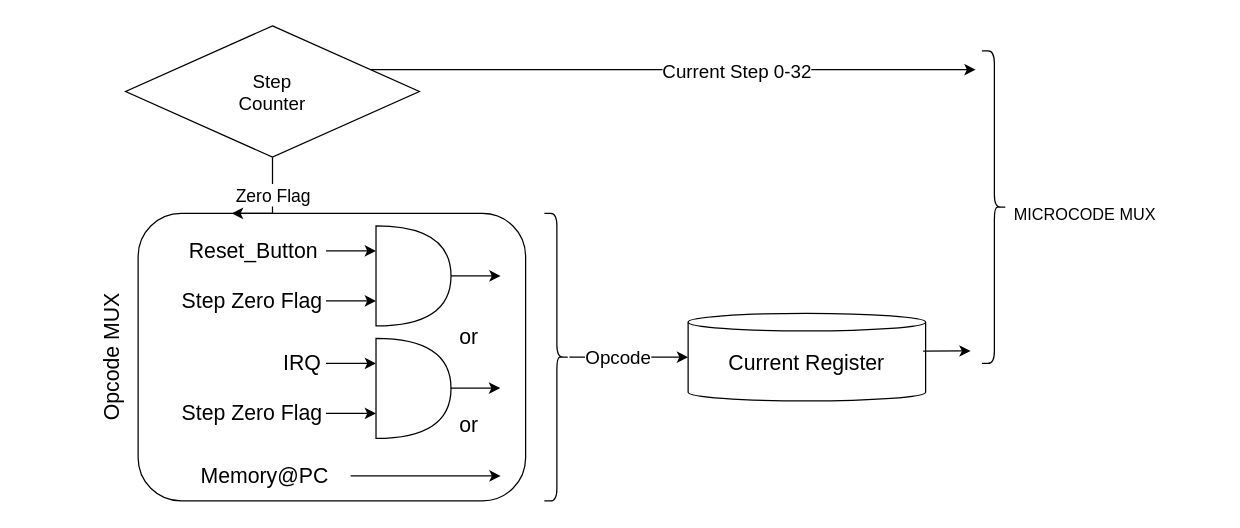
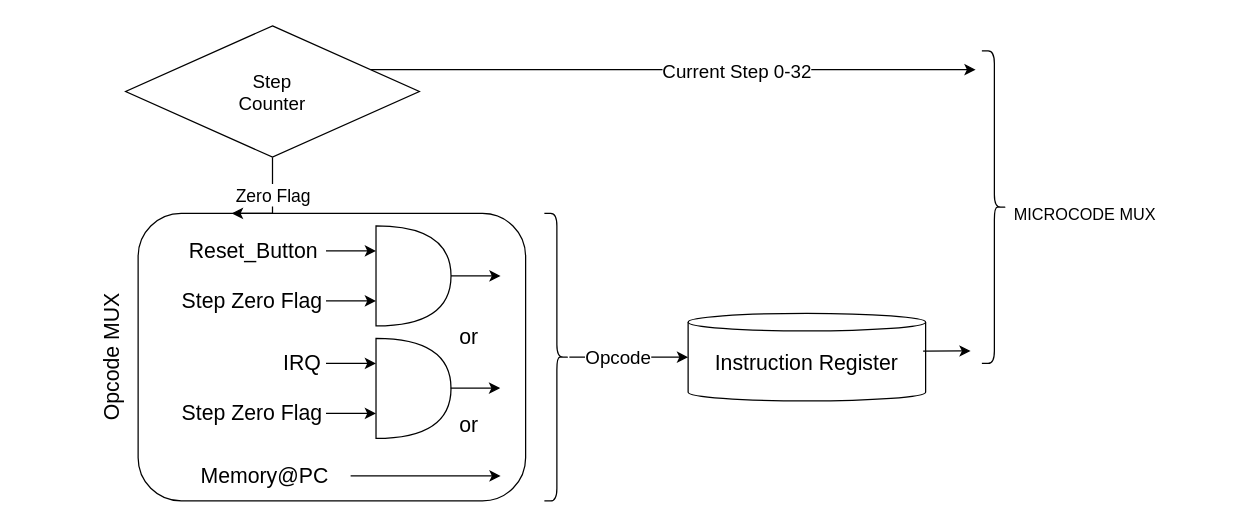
(807, 364) -> (807, 364)
